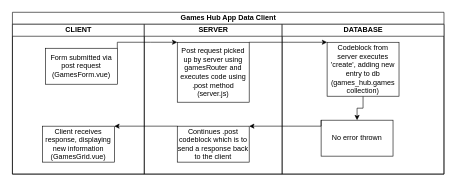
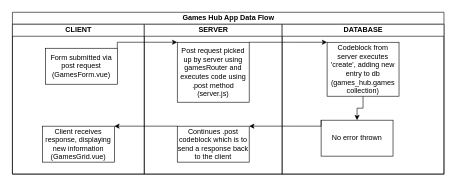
(229, 18) -> (229, 18)
